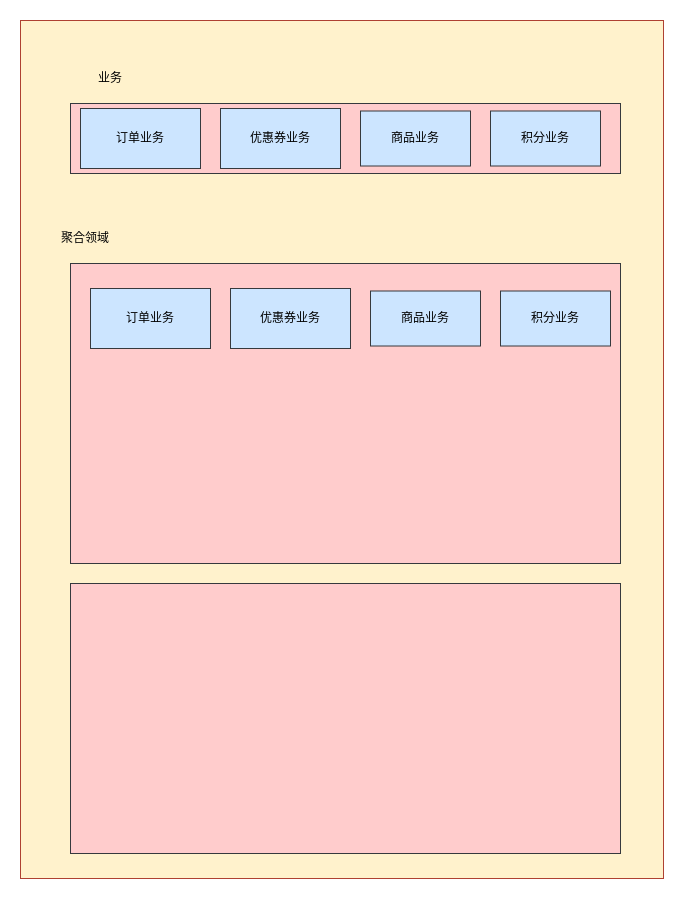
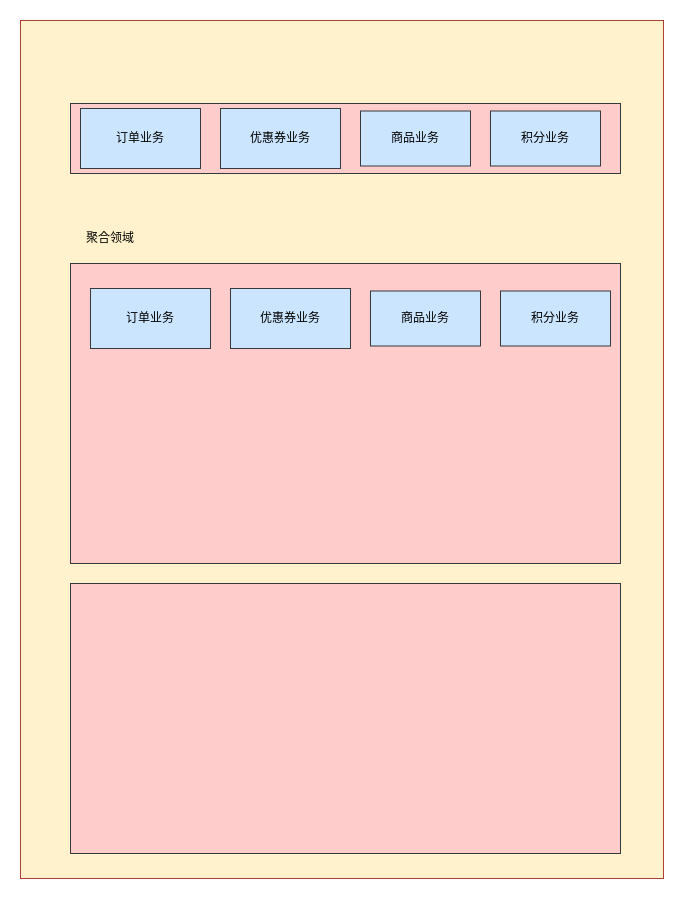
(111, 79) -> none
(86, 239) -> (111, 239)
